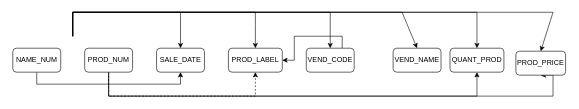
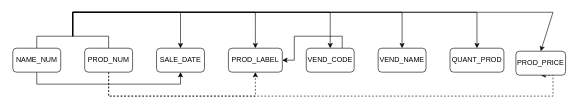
none -> (70, 36)
(417, 60) -> (402, 60)
(477, 77) -> none
(528, 96) -> (528, 96)
